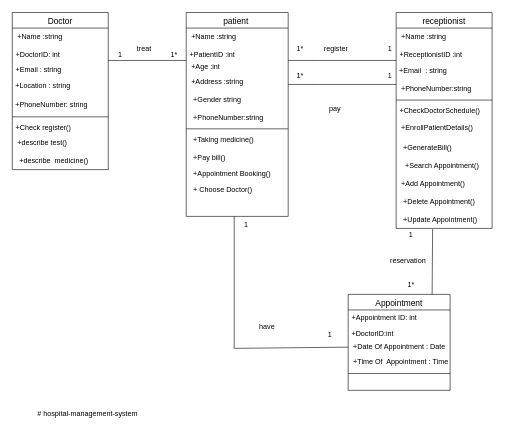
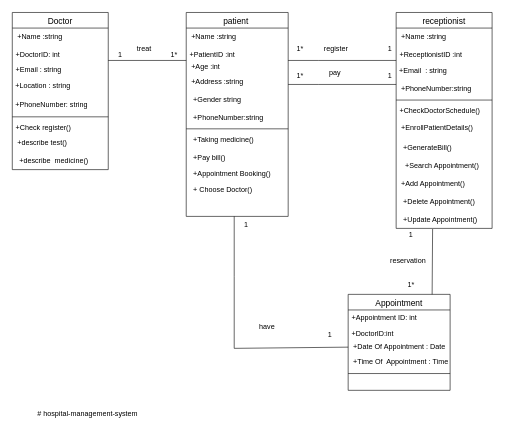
(336, 109) -> (336, 73)
